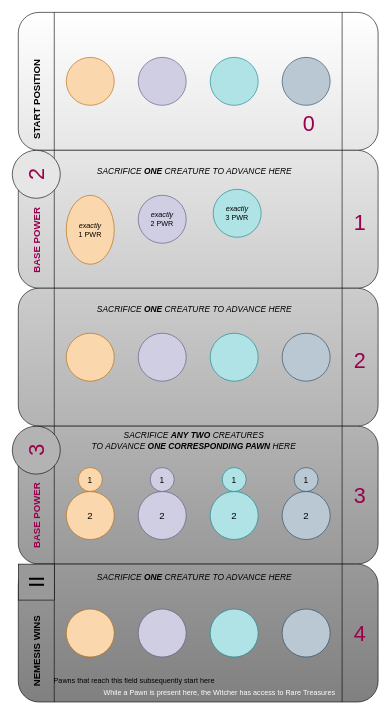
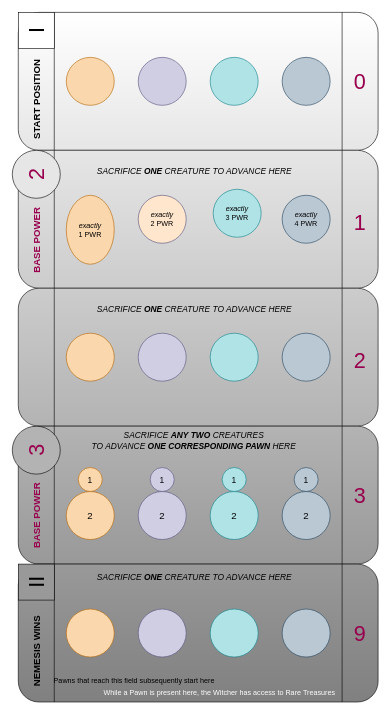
none -> (36, 30)
(309, 123) -> (360, 81)
(162, 219) -> (162, 219)
none -> (306, 219)
(360, 633) -> (360, 633)
